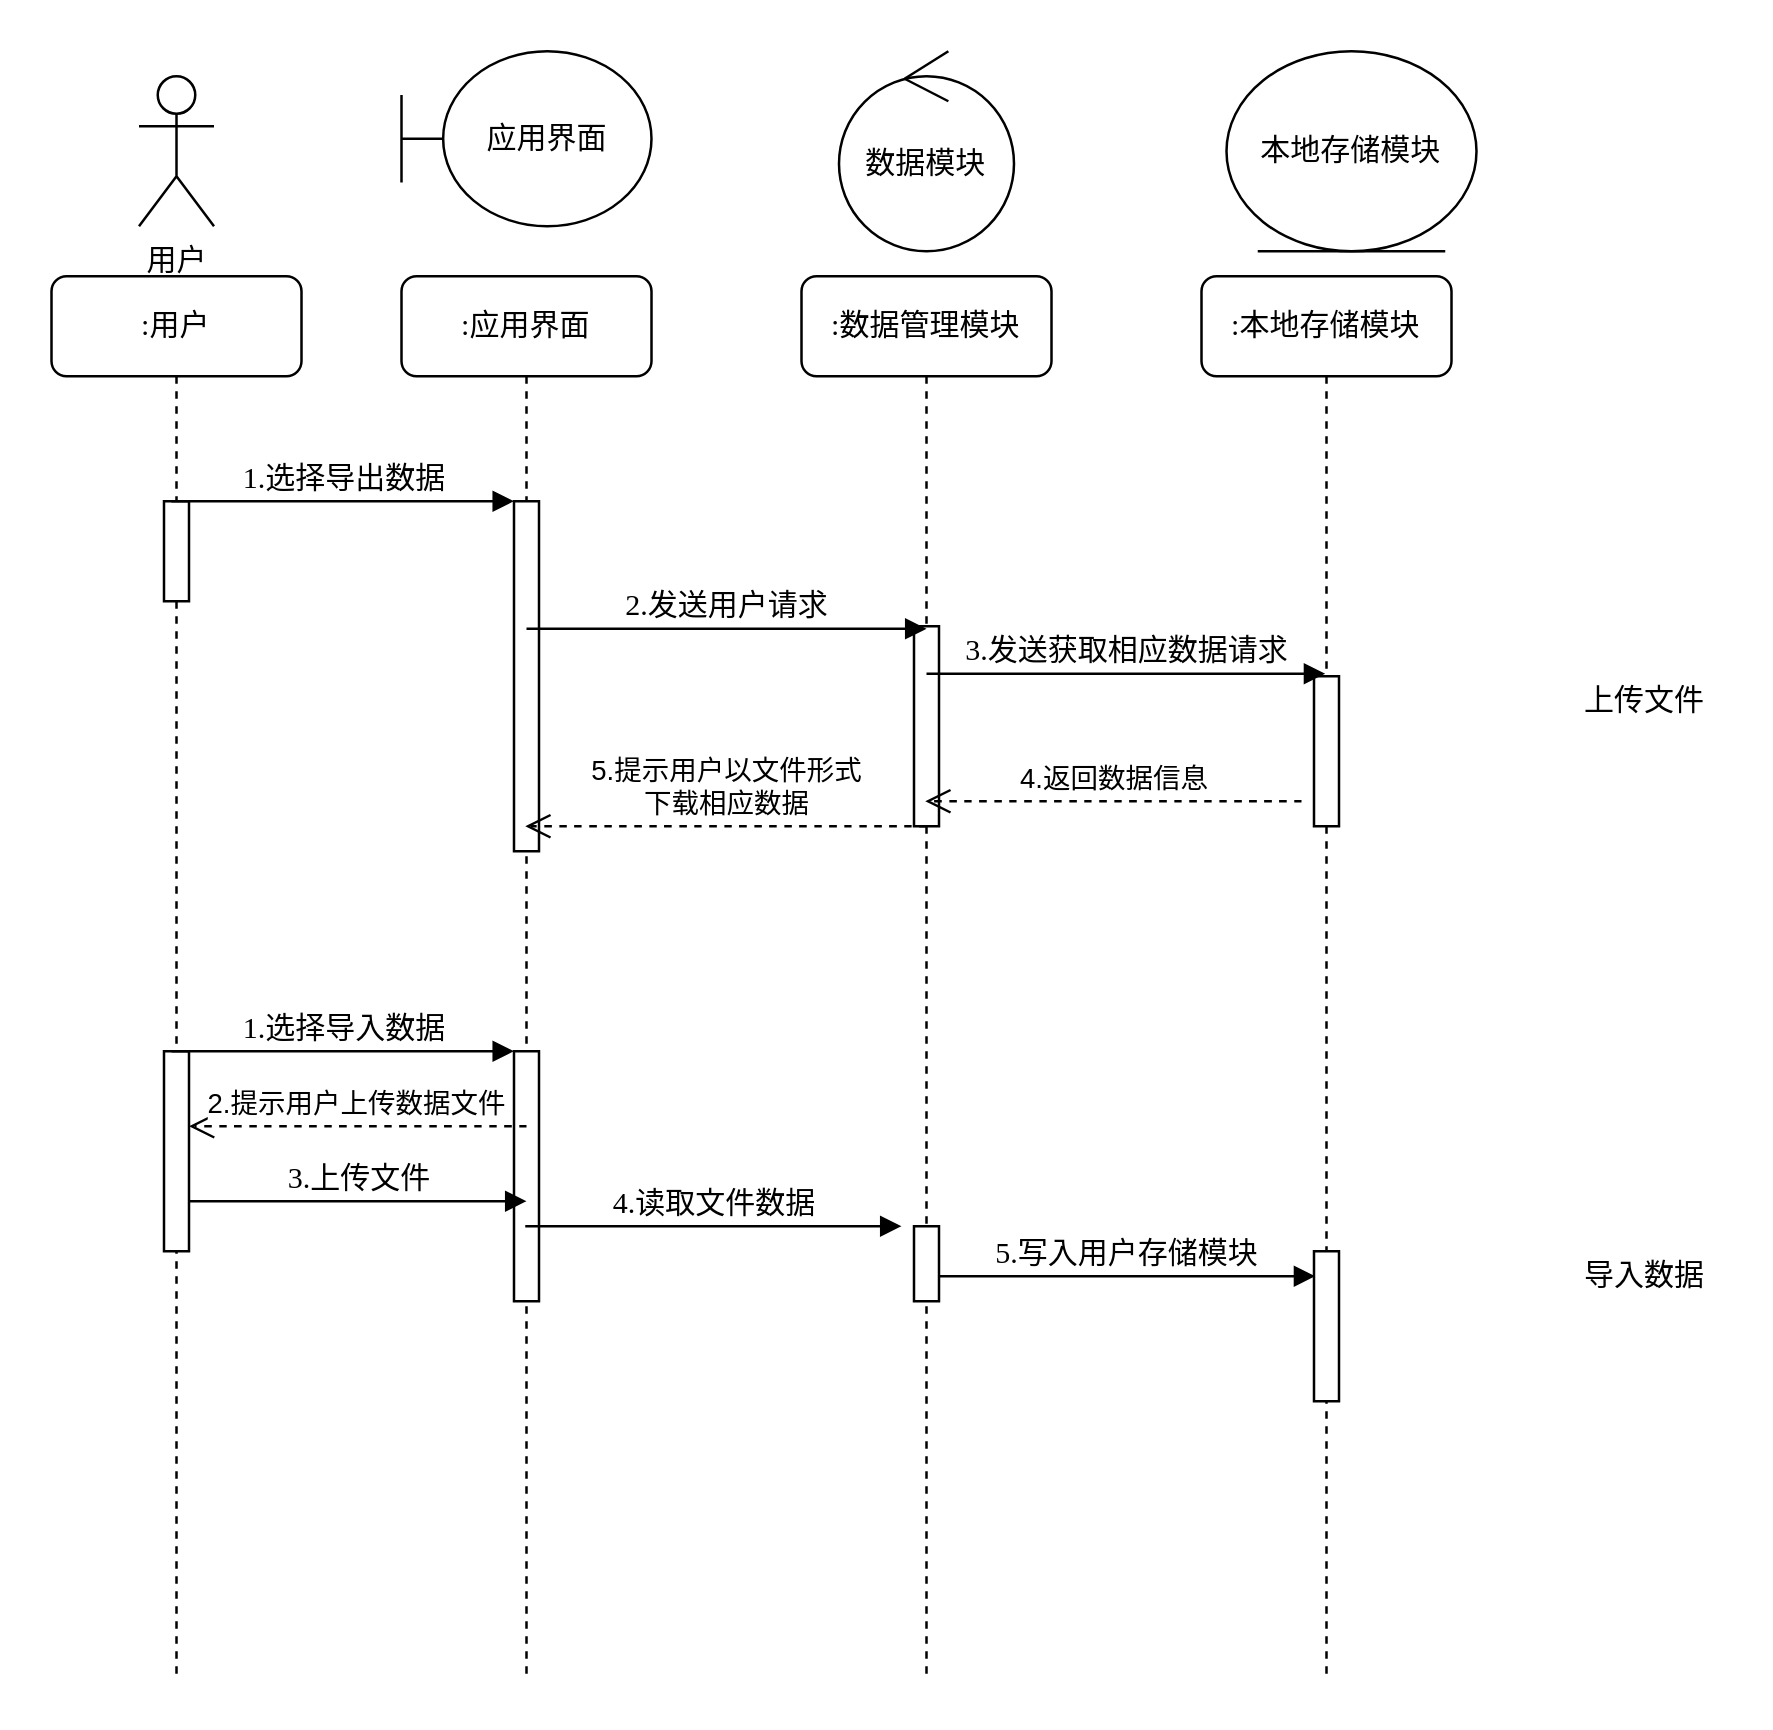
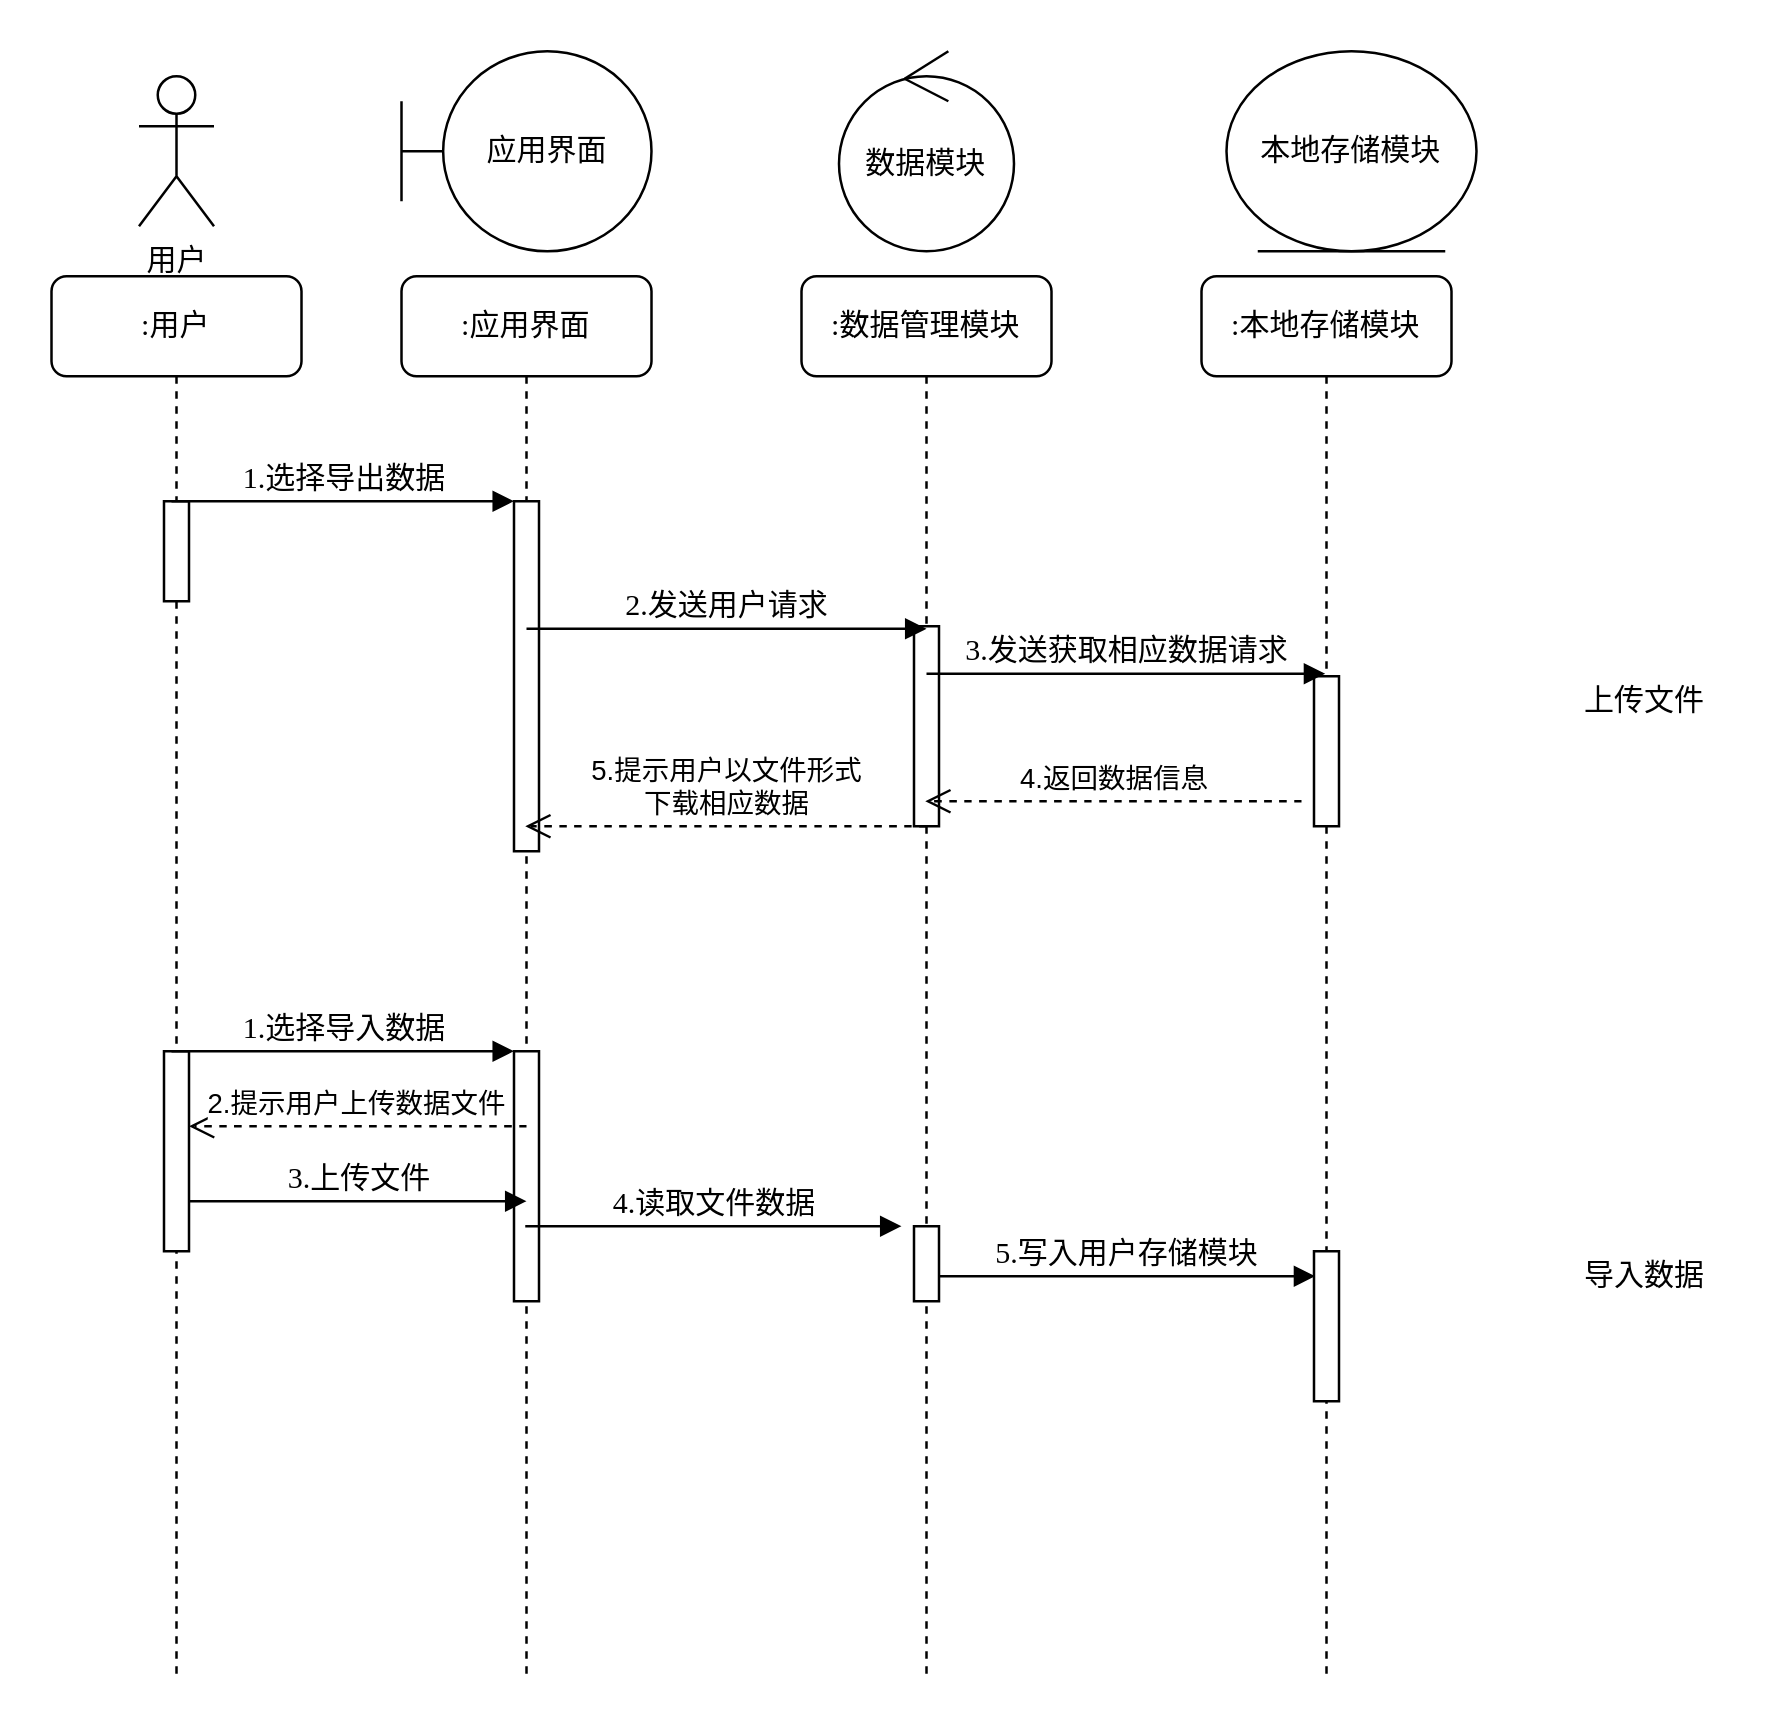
(526, 139) -> (526, 151)
